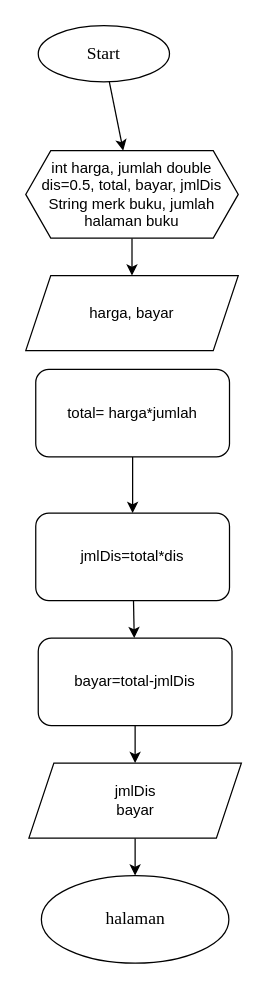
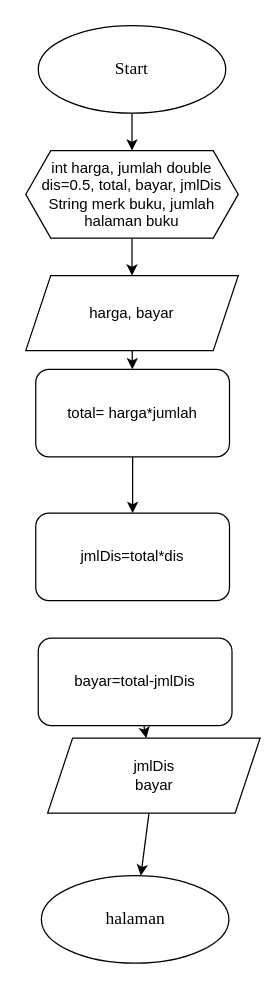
(104, 54) -> (132, 69)
none -> (132, 356)
(134, 615) -> none
(135, 801) -> (154, 776)
